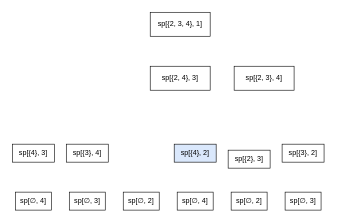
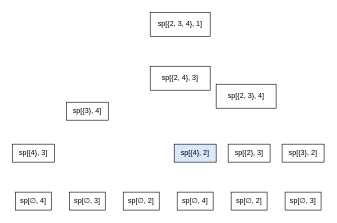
(264, 78) -> (246, 96)
(87, 153) -> (87, 111)
(249, 159) -> (249, 153)
